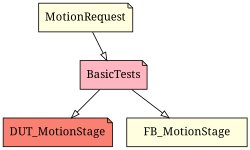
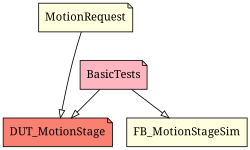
(98, 43) -> (70, 71)
(187, 132) -> (187, 132)
